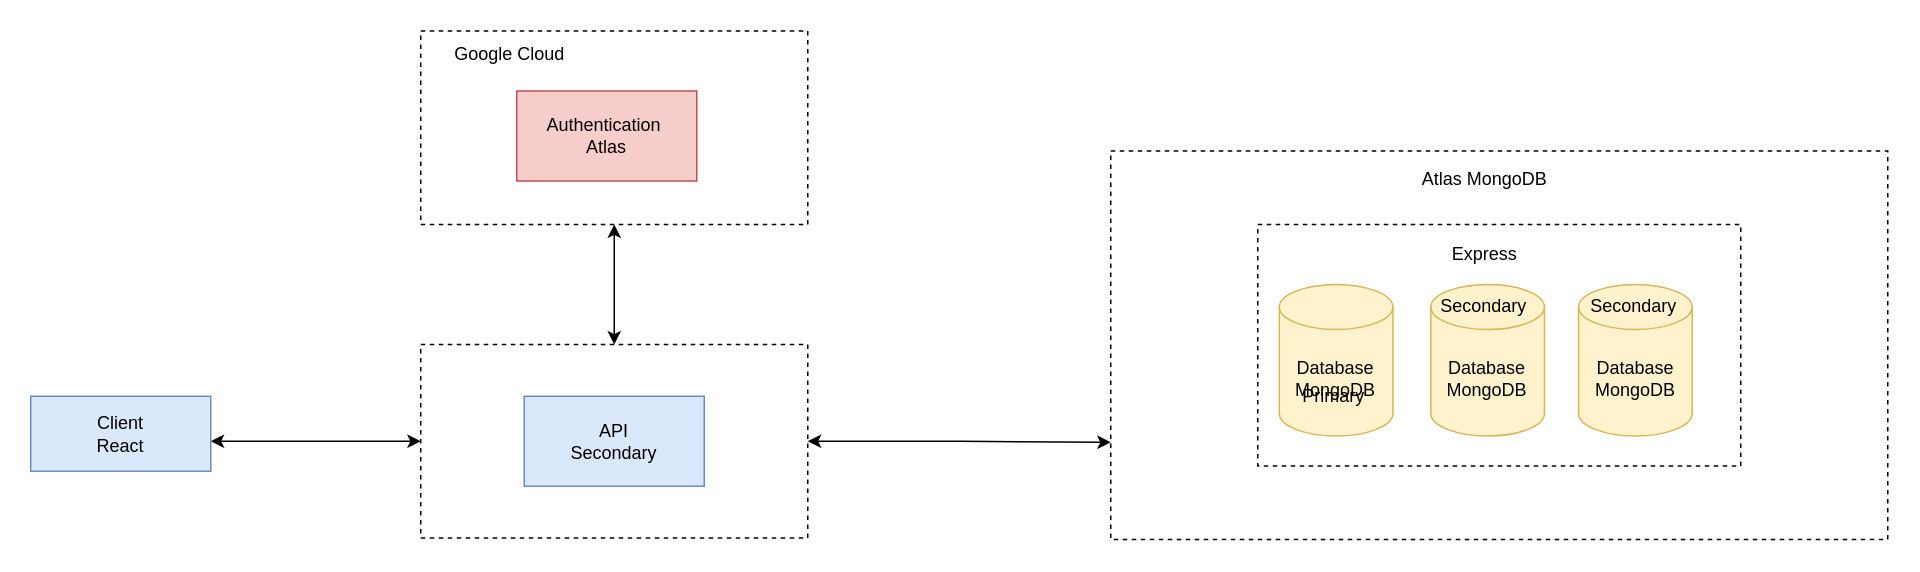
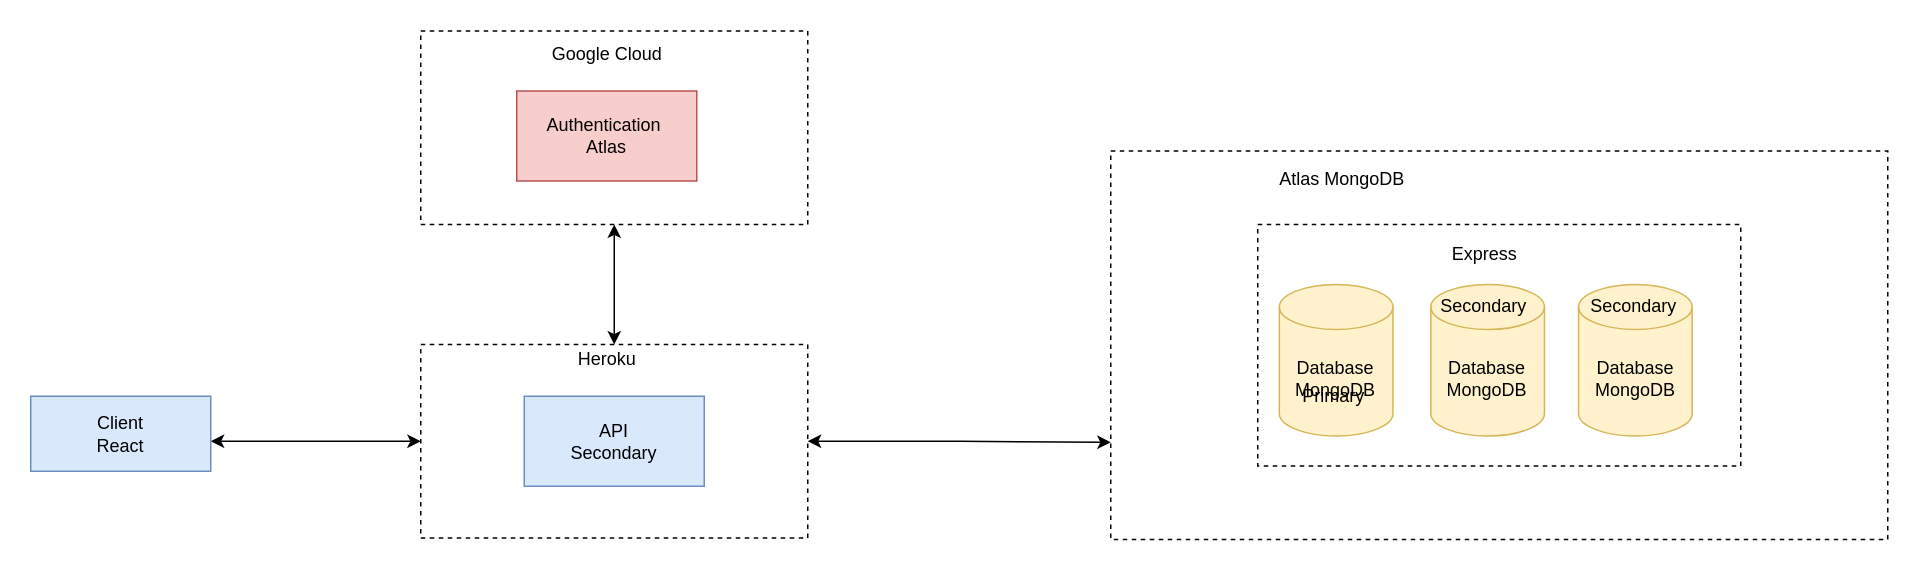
(509, 54) -> (607, 54)
(1484, 179) -> (1342, 179)
none -> (607, 359)
